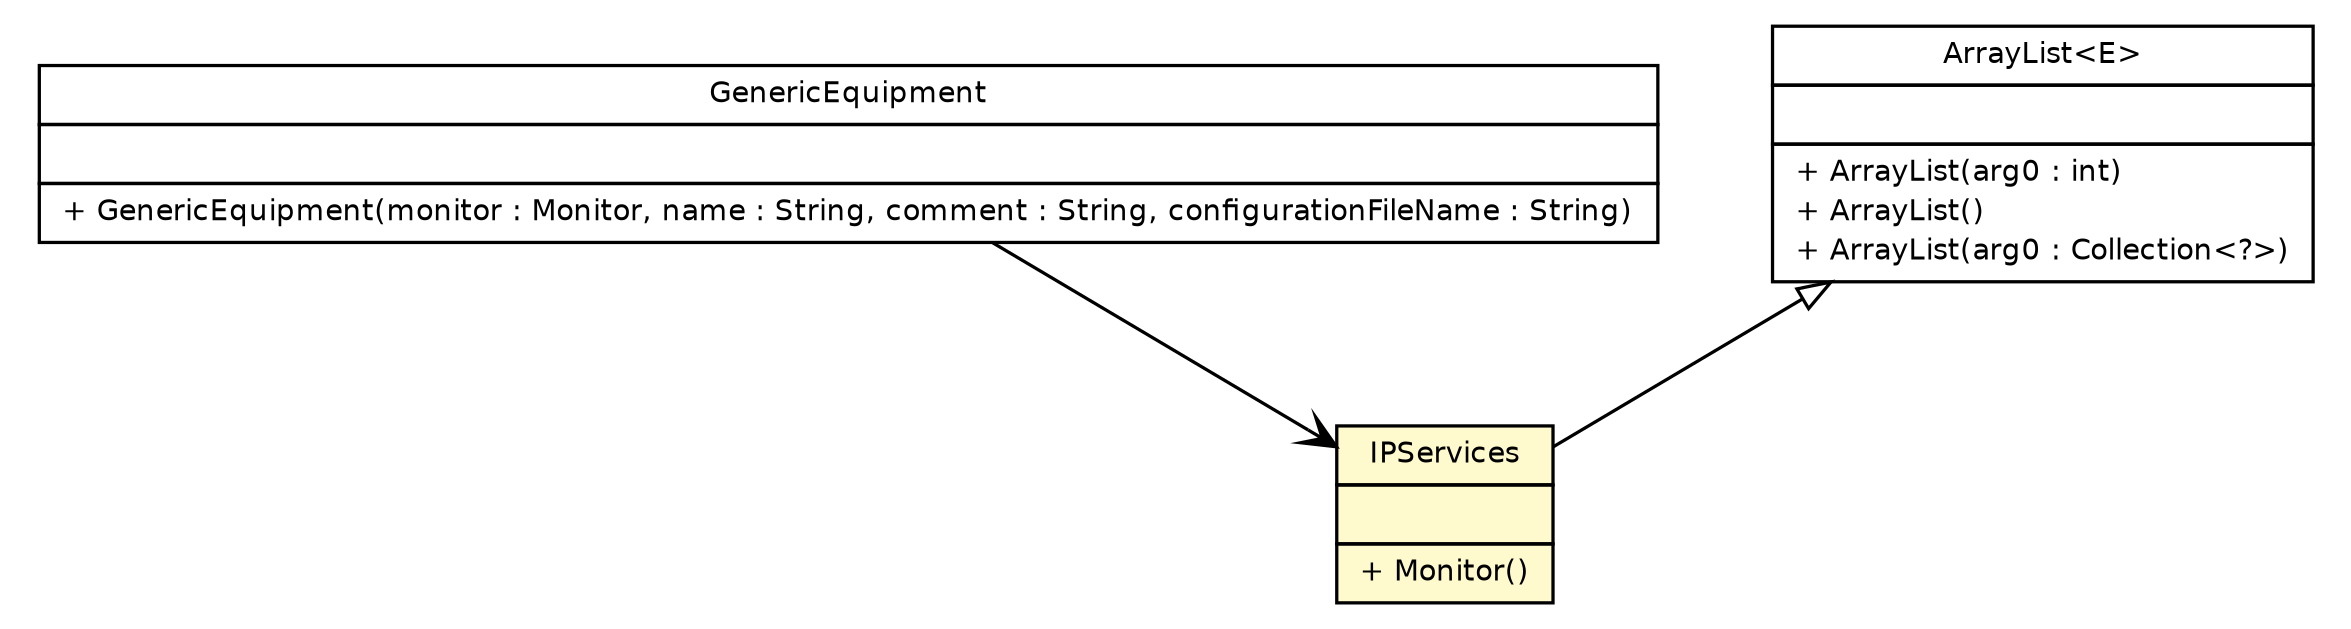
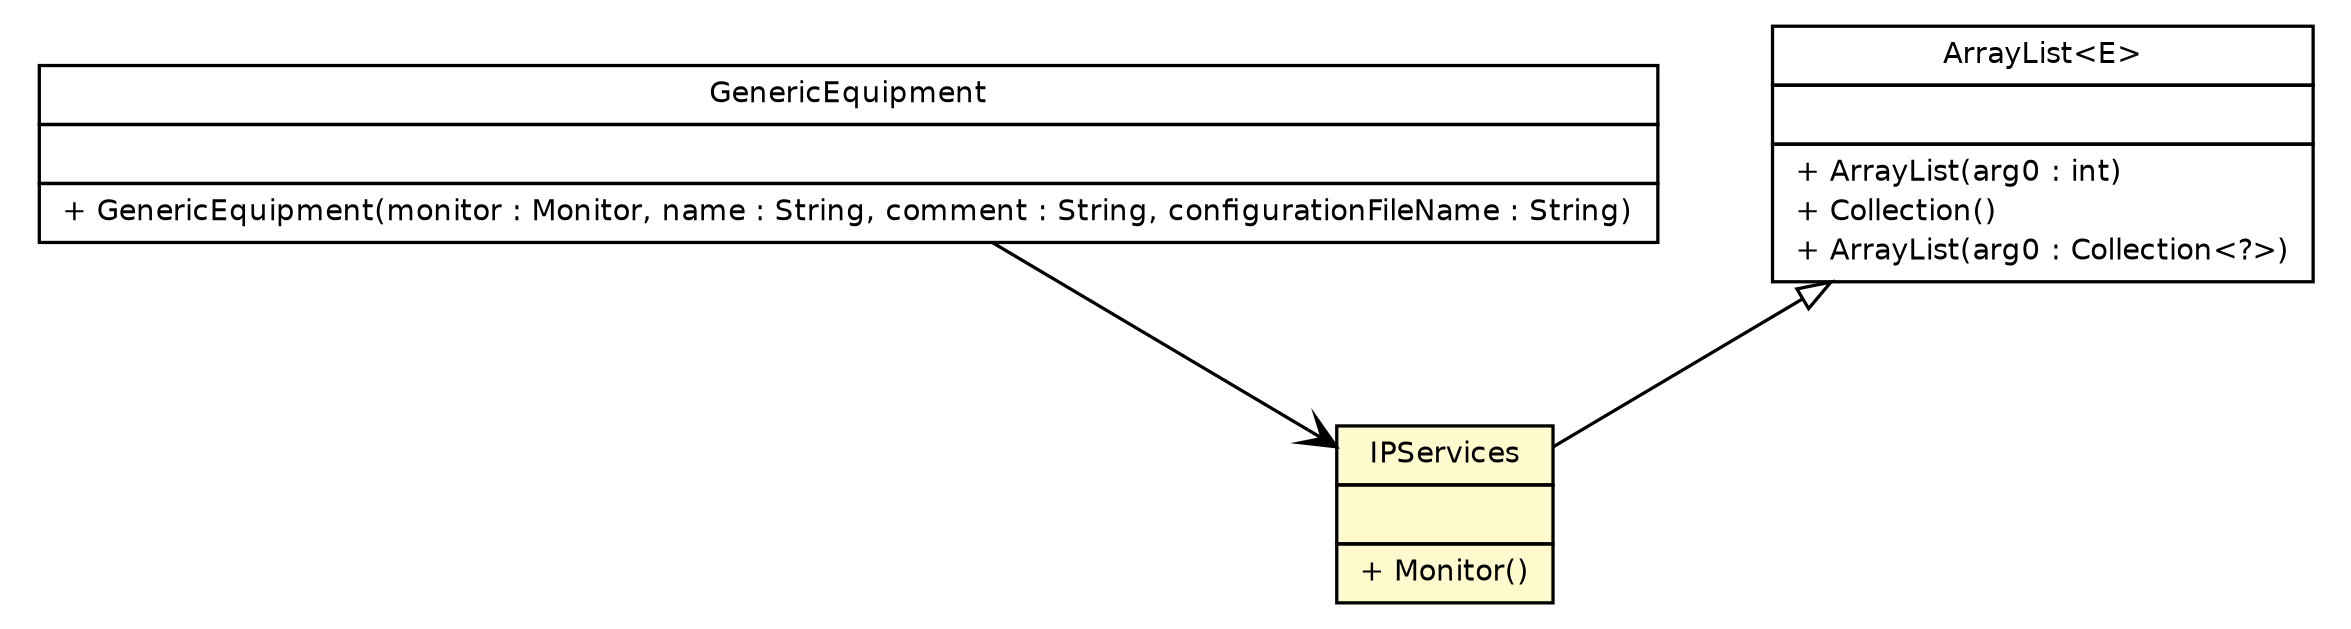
(1890, 211) -> (1897, 211)
